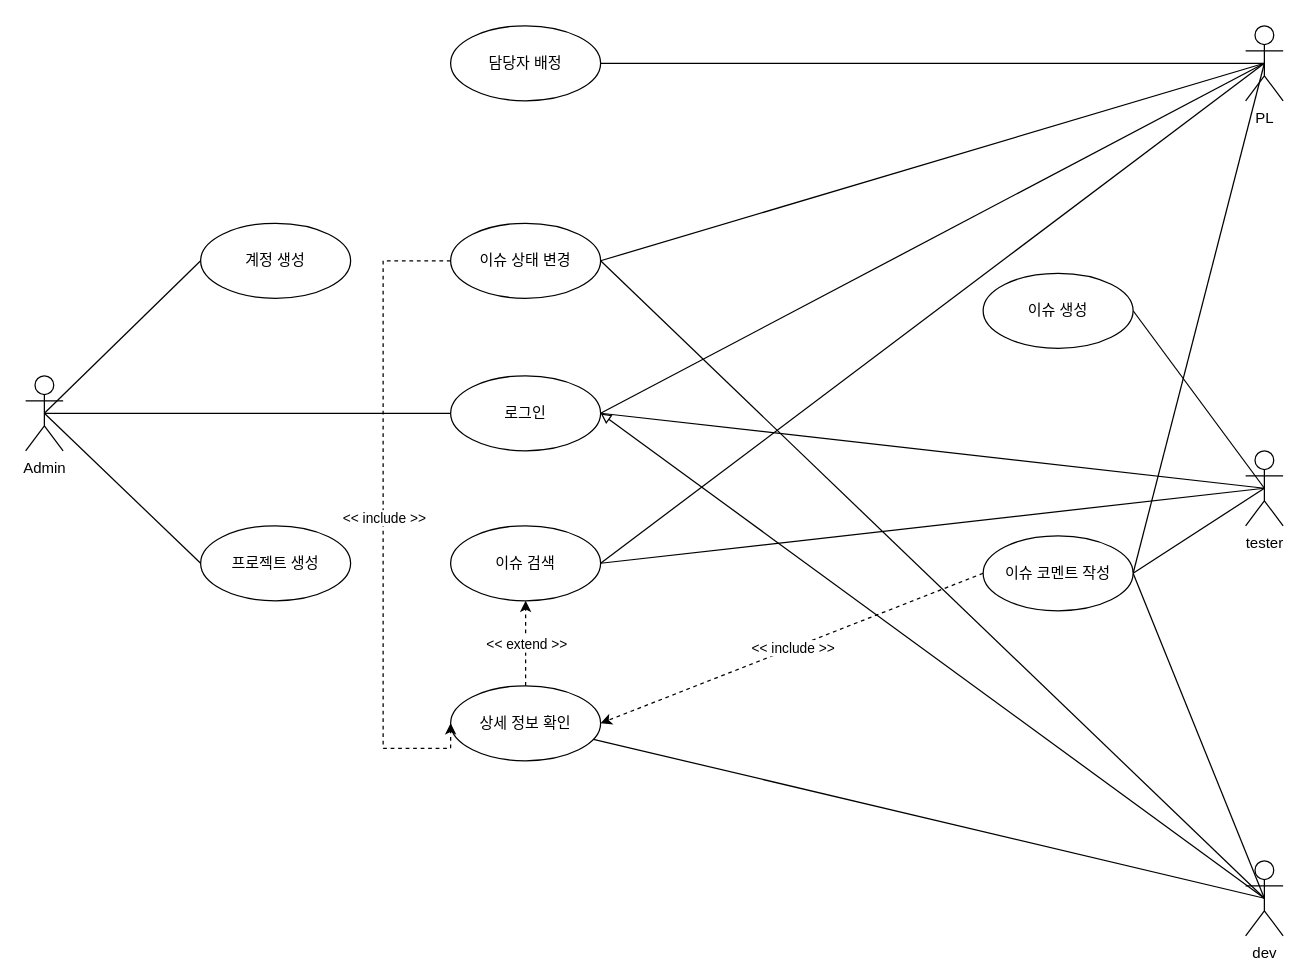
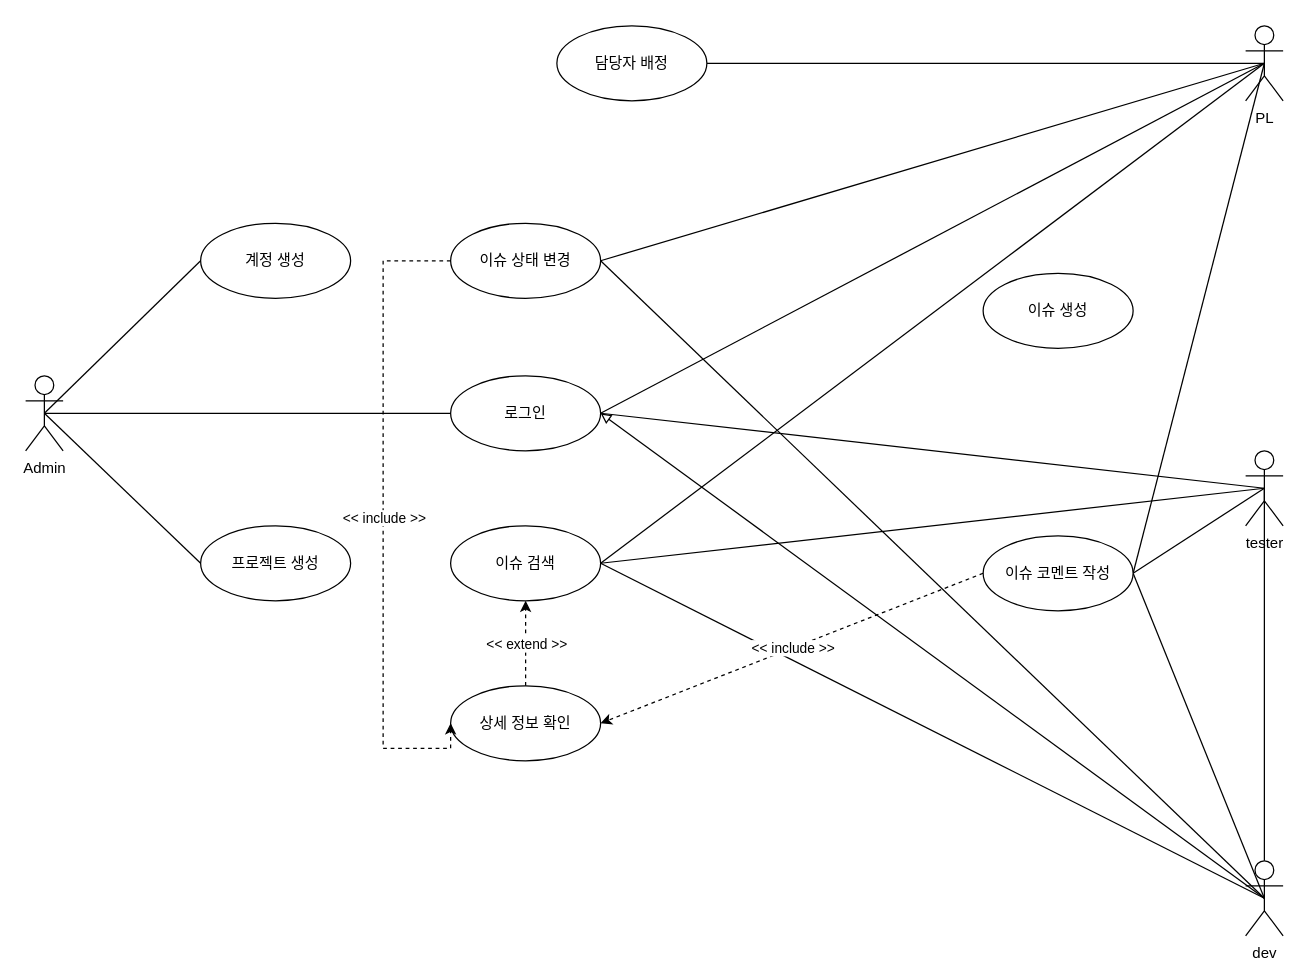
(526, 63) -> (632, 63)
(1198, 398) -> (1264, 682)
(926, 818) -> (1020, 775)
